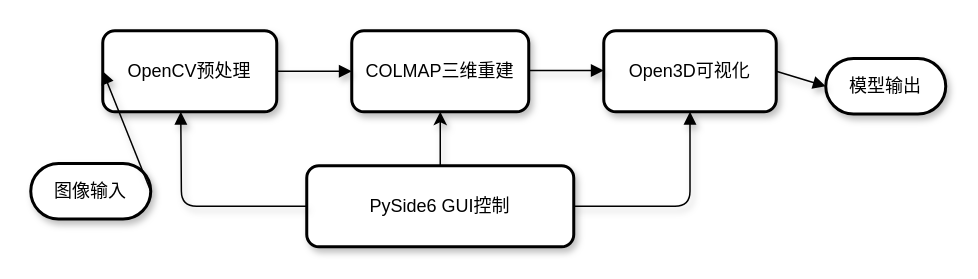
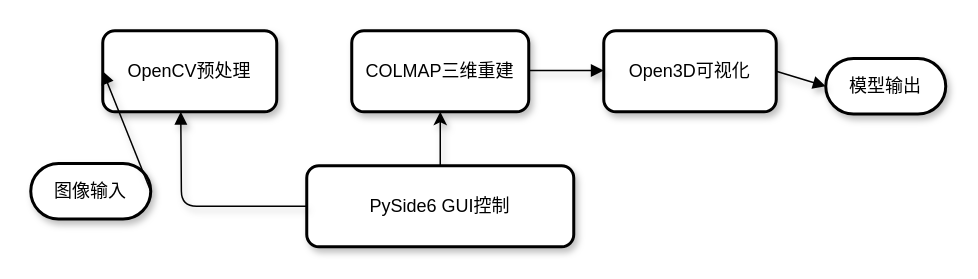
(308, 71) -> none
(668, 206) -> none
